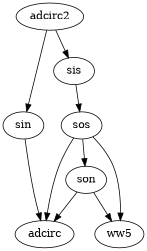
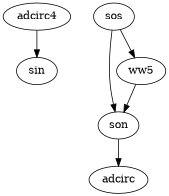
(50, 17) -> (37, 17)
(74, 71) -> none
(56, 174) -> none
(31, 176) -> none
(101, 204) -> (131, 95)
